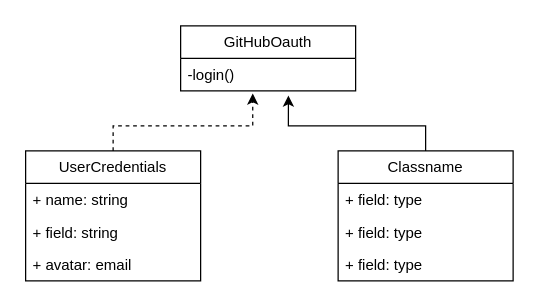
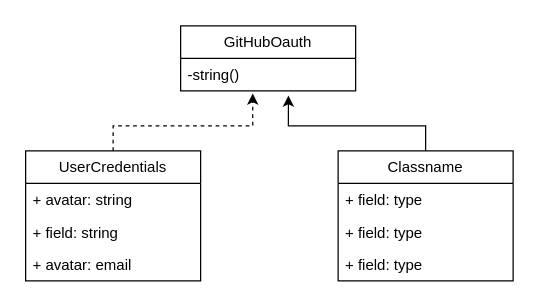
(218, 76) -> (224, 76)
(84, 201) -> (93, 201)
